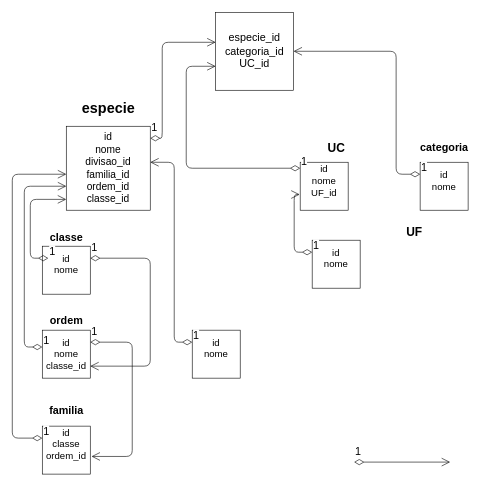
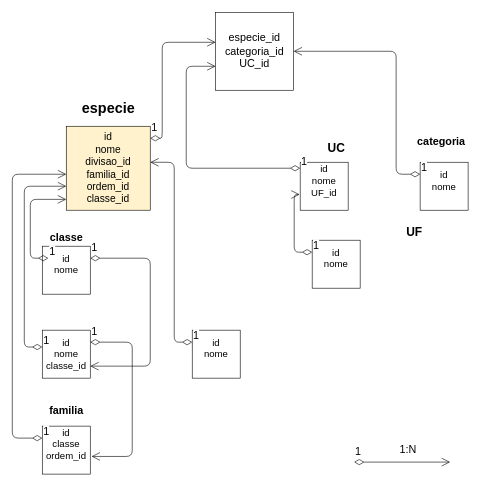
(444, 147) -> (441, 141)
(108, 168) -> (108, 168)
(66, 321) -> none
none -> (408, 450)
